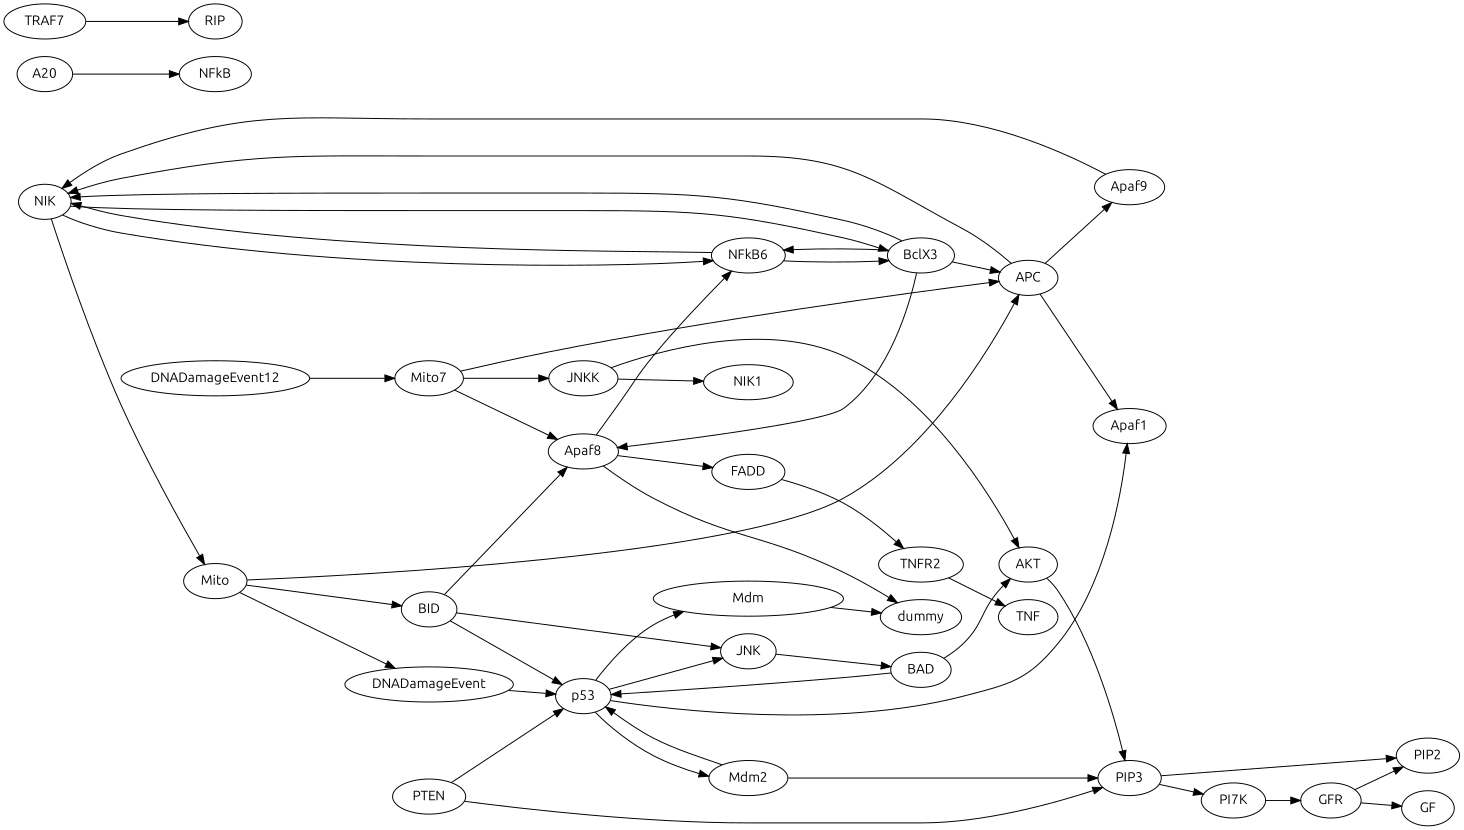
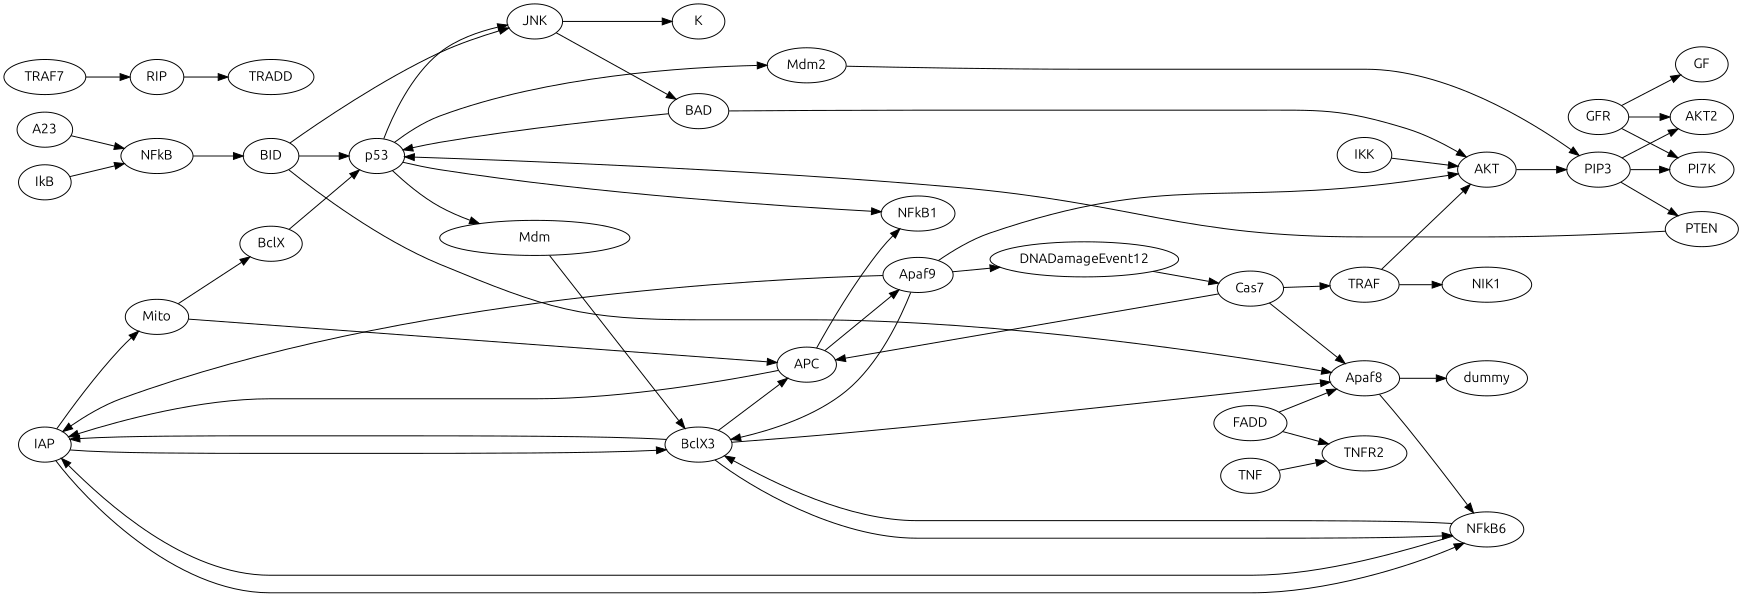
none -> (699, 21)
(45, 74) -> (45, 130)
none -> (271, 77)
none -> (1365, 155)
none -> (45, 182)
none -> (1188, 194)
(45, 202) -> (45, 445)
none -> (971, 270)
(429, 378) -> (1250, 289)
(583, 378) -> (1365, 285)
none -> (847, 390)
(1130, 426) -> (918, 214)
(660, 461) -> (1303, 402)
(972, 590) -> (1297, 467)
(319, 595) -> (213, 156)
(851, 610) -> (614, 338)
(429, 684) -> (271, 244)
(665, 744) -> none
(1428, 756) -> (1702, 117)
(1278, 800) -> (1643, 140)
(780, 823) -> (1645, 196)
